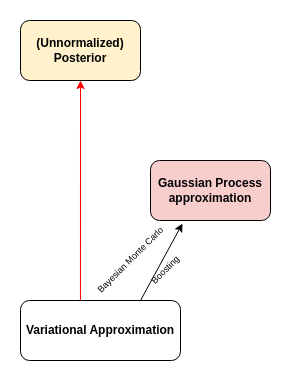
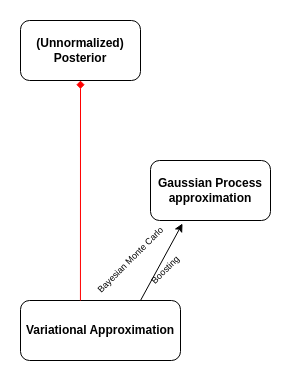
(81, 51) -> (81, 51)
(80, 88) -> (80, 89)
(211, 191) -> (211, 191)
